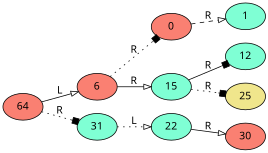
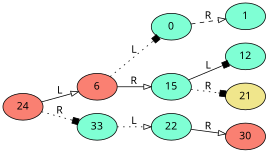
(171, 27) -> (171, 27)
(134, 50) -> (134, 50)
(208, 66) -> (208, 66)
(245, 96) -> (245, 96)
(23, 107) -> (23, 107)
(97, 127) -> (97, 127)
